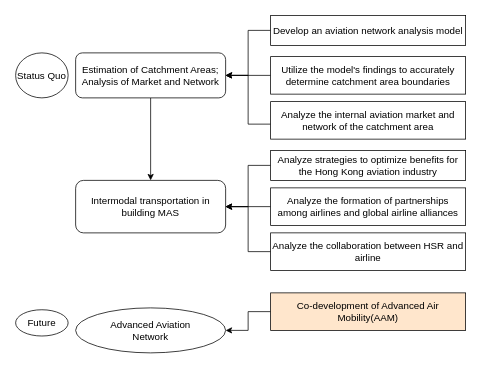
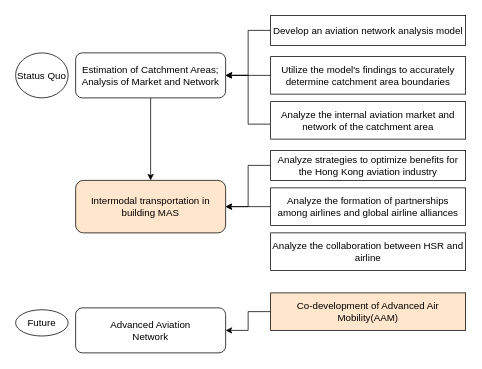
(150, 207) -> (150, 207)
(248, 241) -> none
(150, 330) -> (150, 330)
